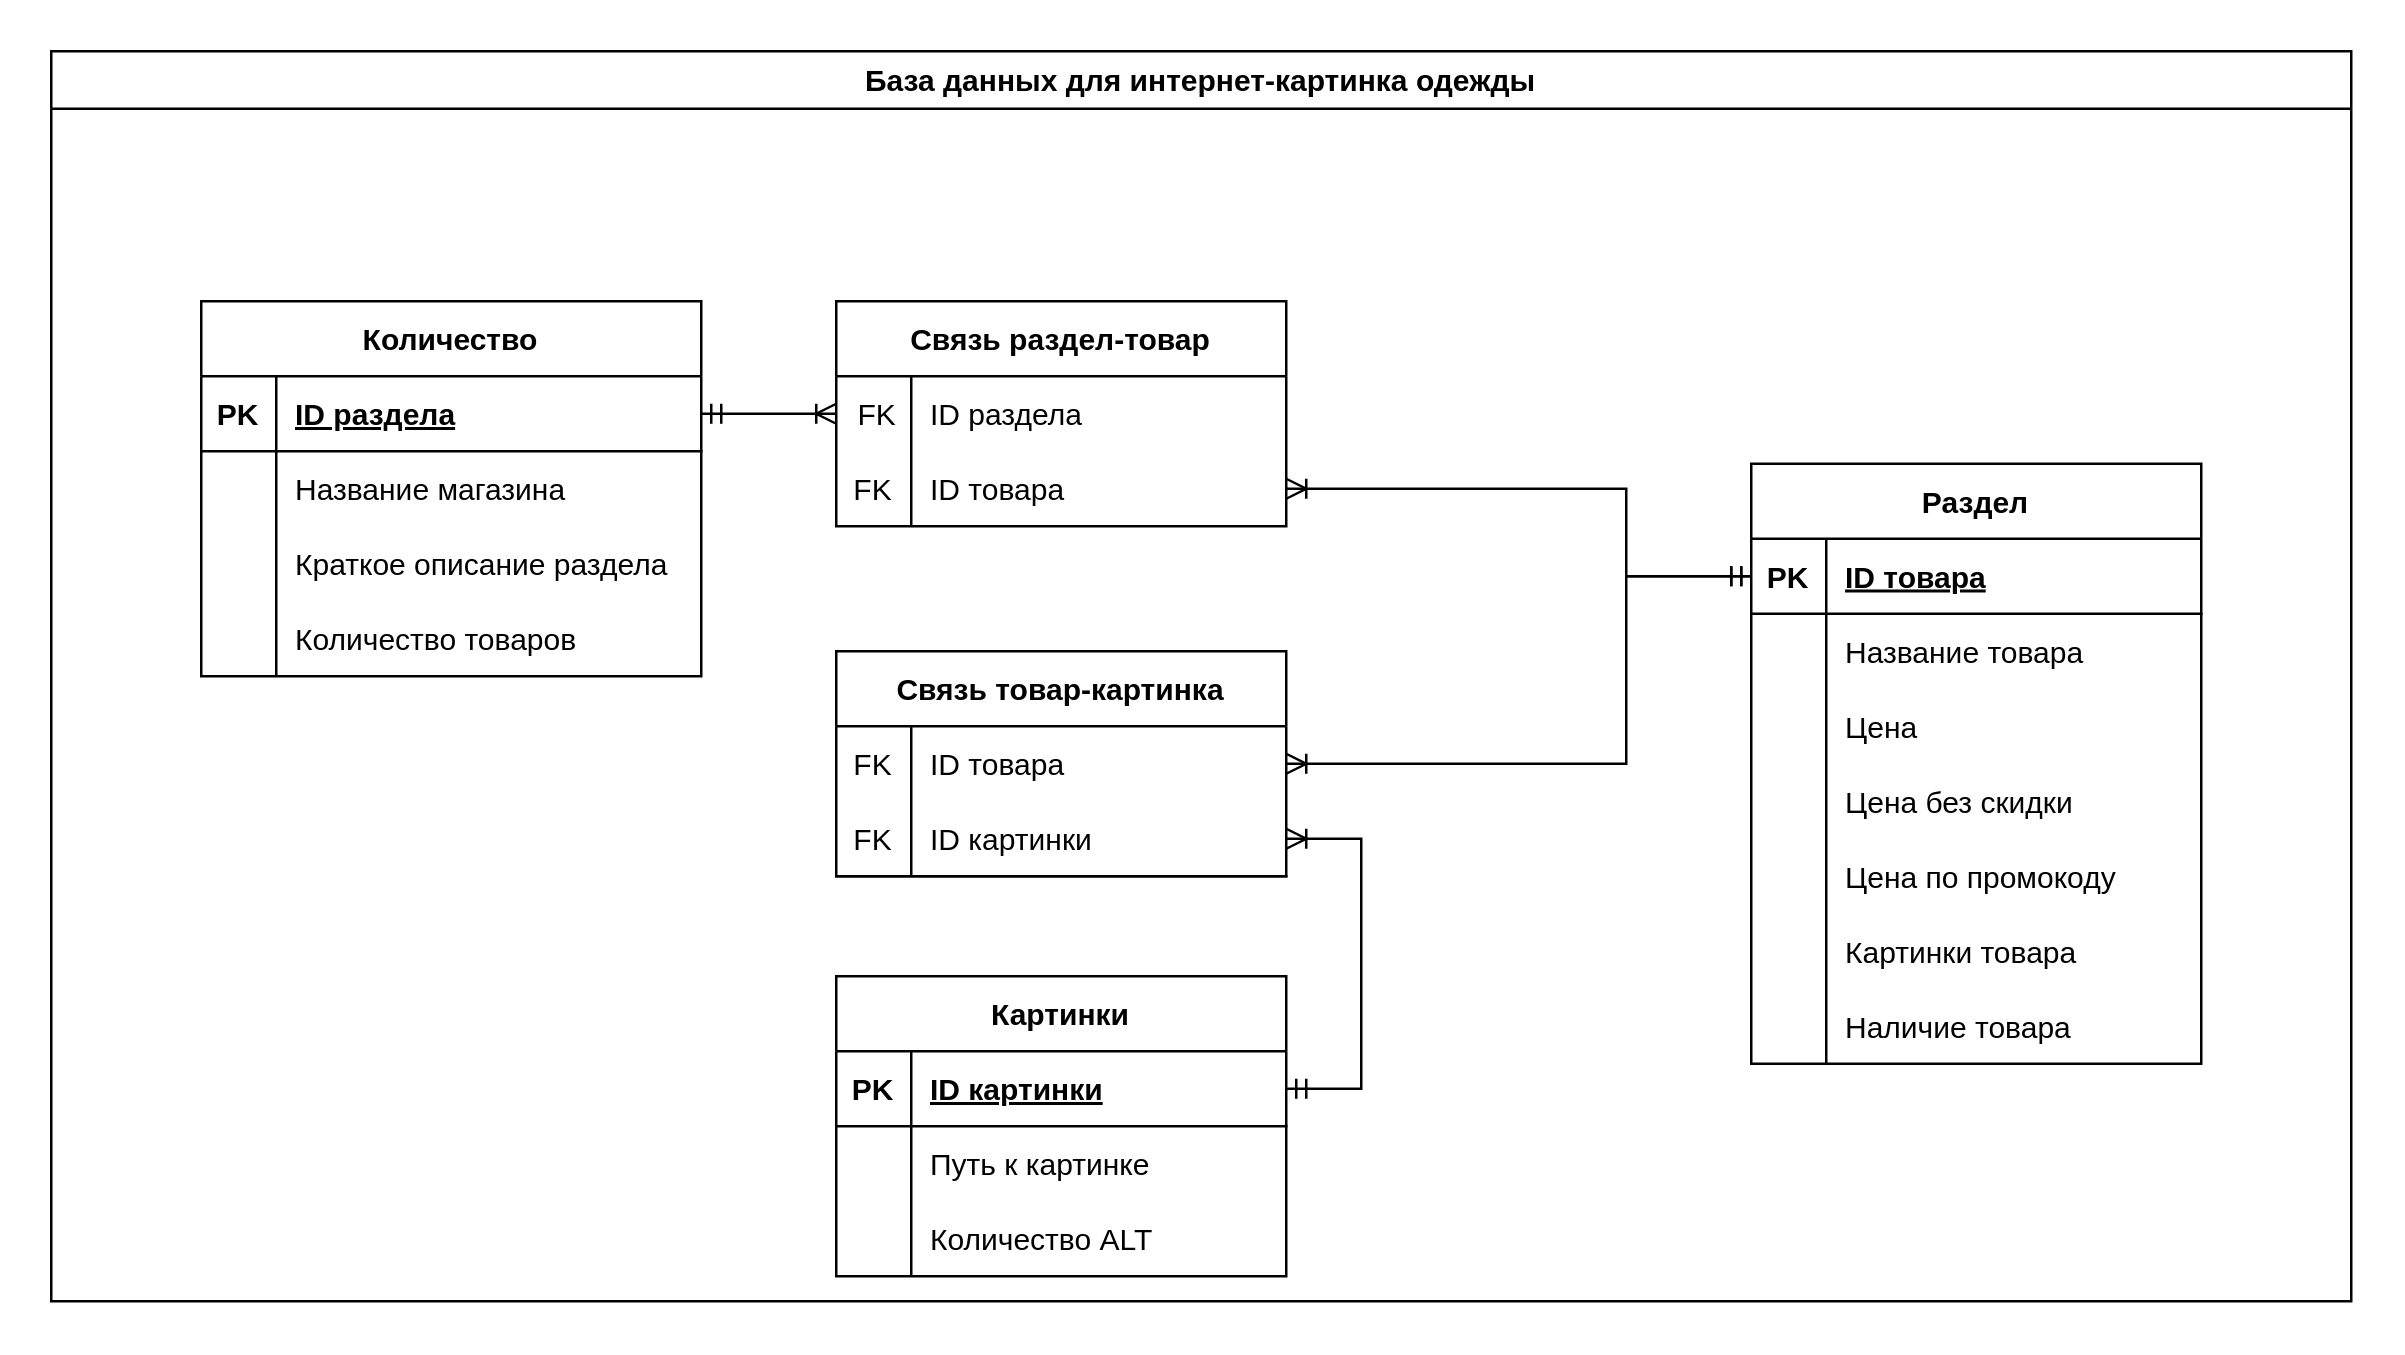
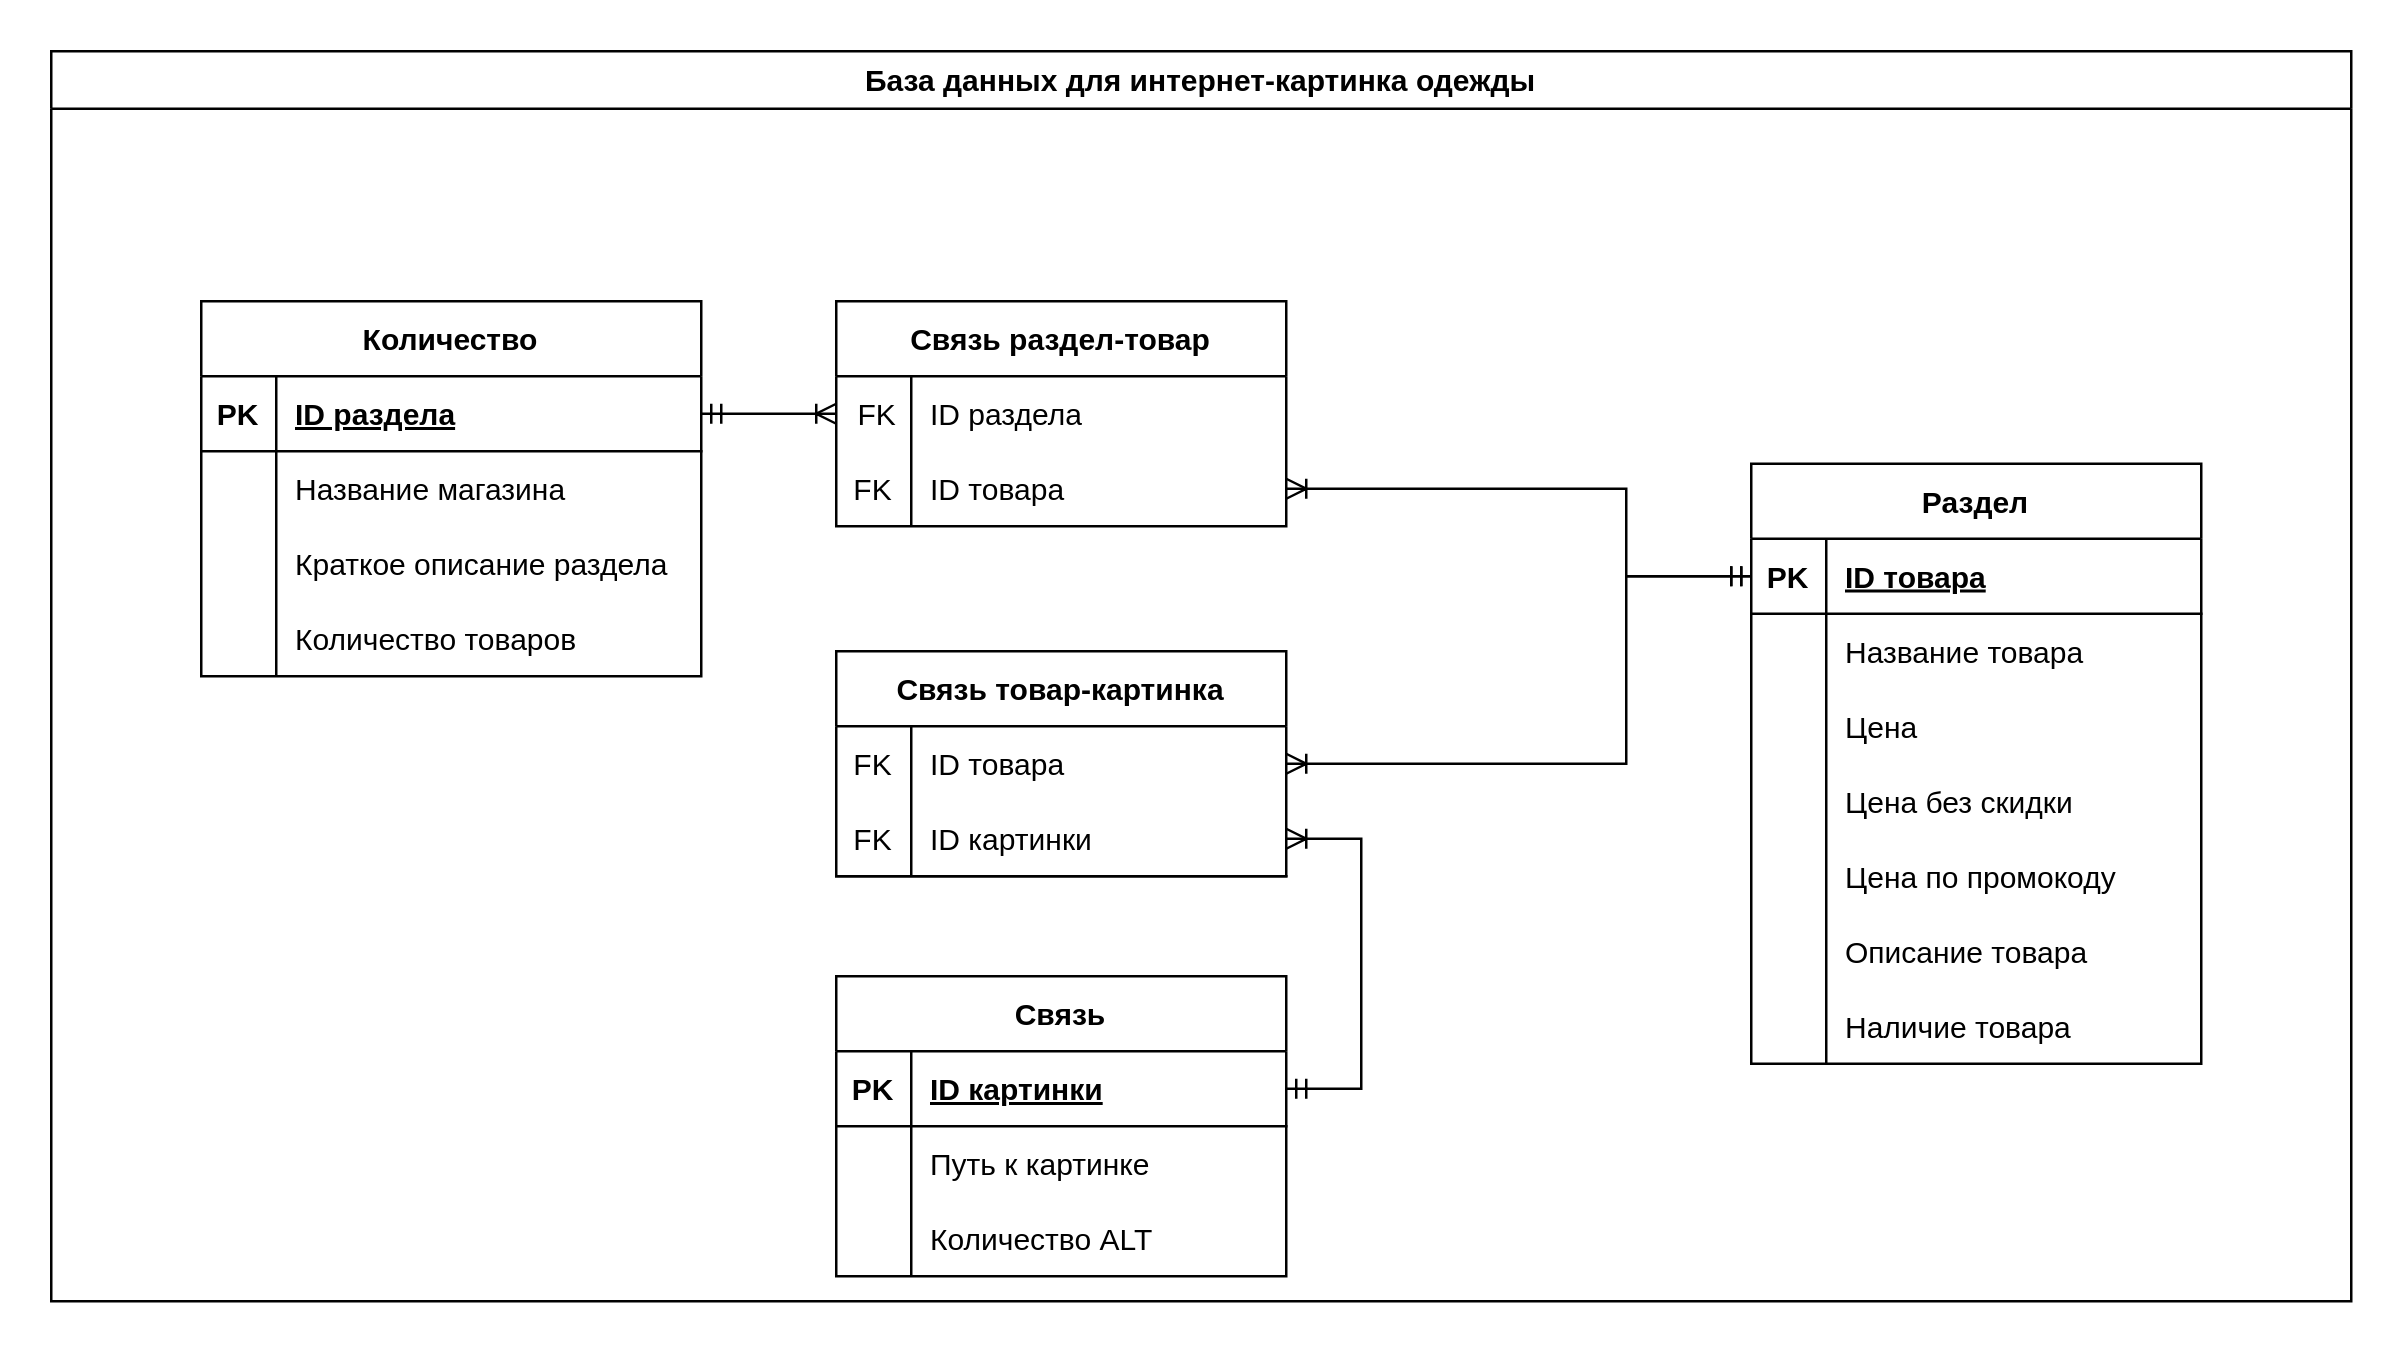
(1967, 953) -> (1967, 953)
(1060, 1015) -> (1060, 1015)
